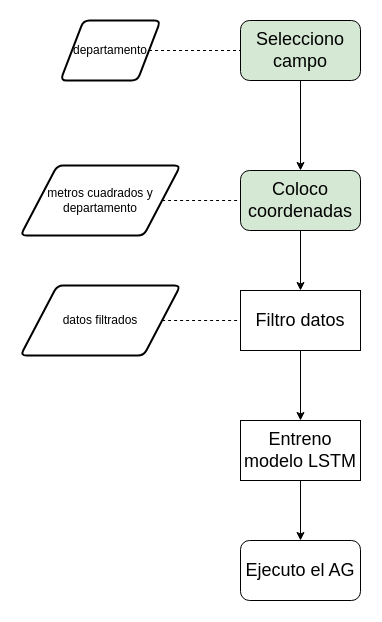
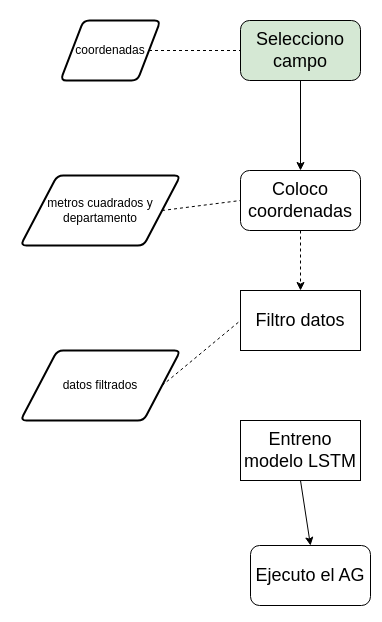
(111, 51) -> (111, 51)
(101, 201) -> (101, 211)
(301, 201) -> (301, 201)
(301, 258) -> (301, 258)
(101, 321) -> (101, 386)
(301, 382) -> none
(301, 571) -> (311, 576)
